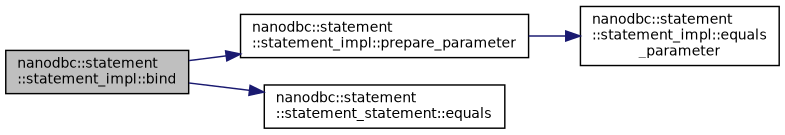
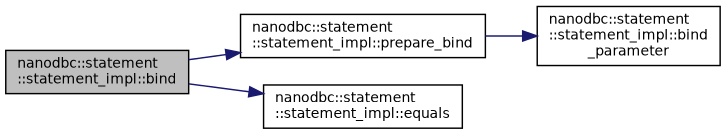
(385, 36) -> (363, 36)
(680, 36) -> (629, 36)
(385, 107) -> (363, 107)
